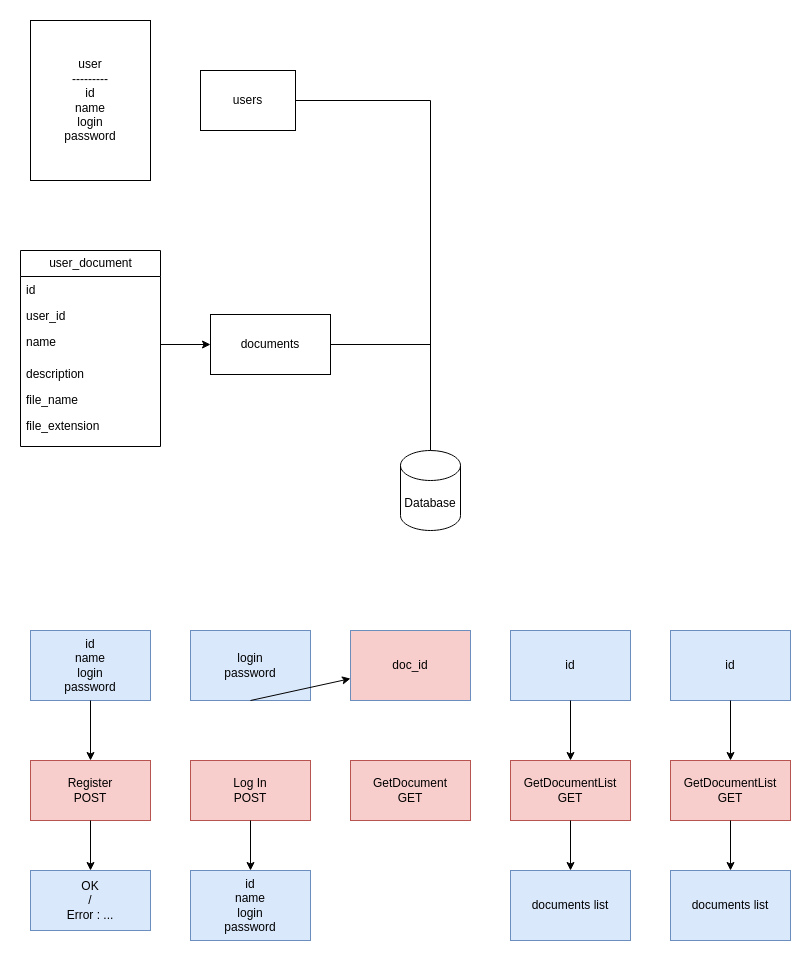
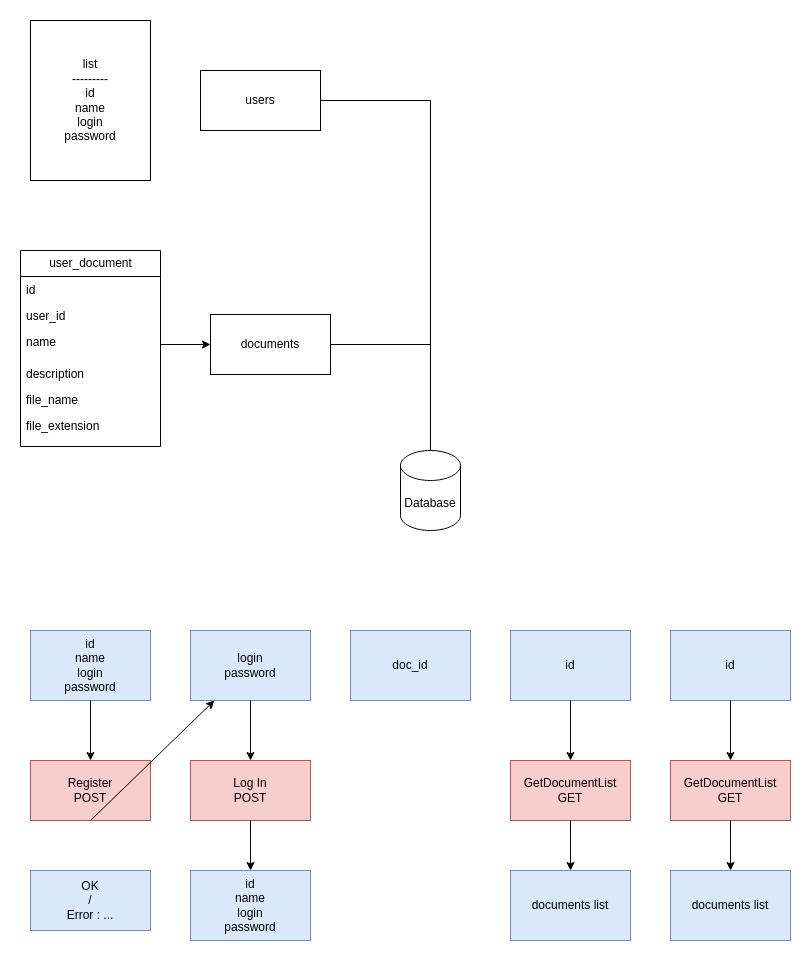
(91, 101) -> (91, 101)
(248, 101) -> (261, 101)
(411, 666) -> (411, 666)
(297, 690) -> (251, 727)
(411, 791) -> none
(91, 842) -> (150, 763)
